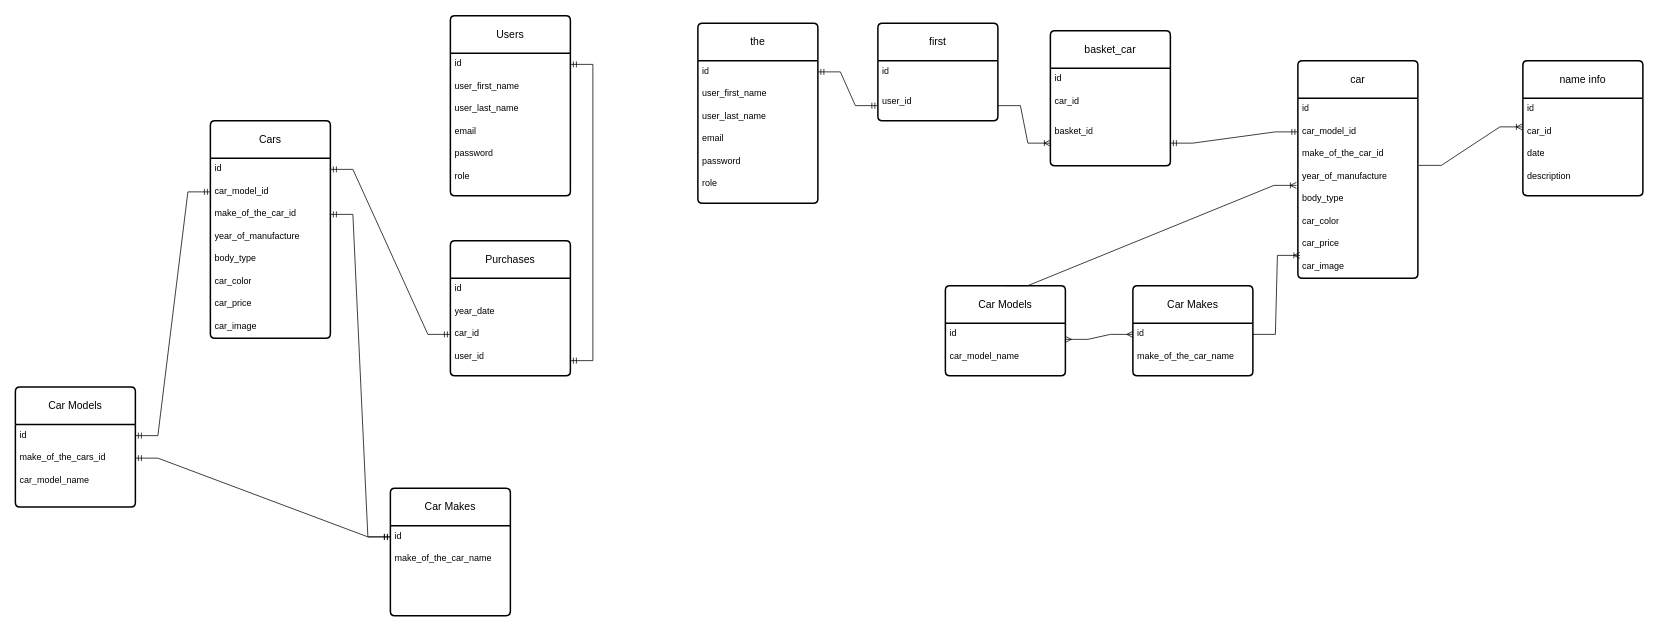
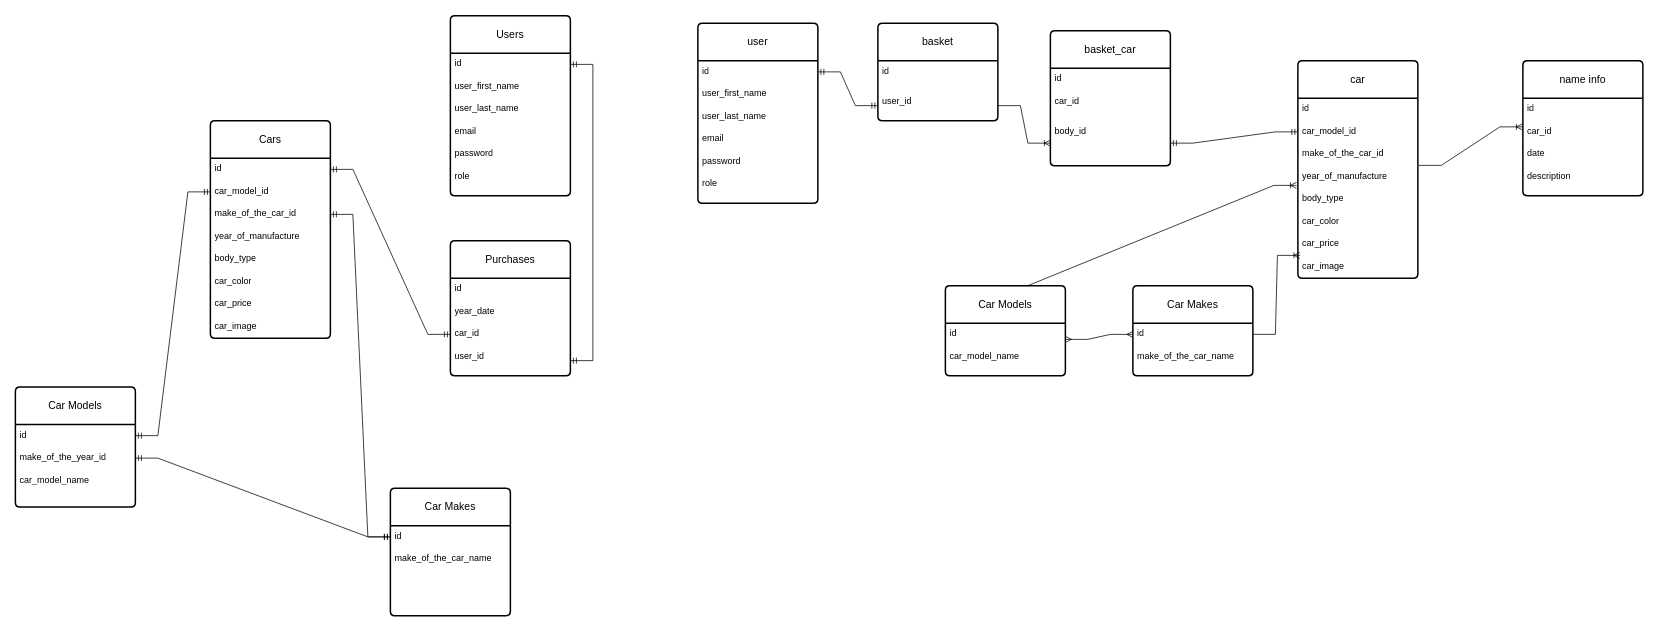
(758, 42) -> (758, 42)
(938, 42) -> (938, 42)
(1076, 131) -> (1071, 131)
(67, 457) -> (67, 457)
